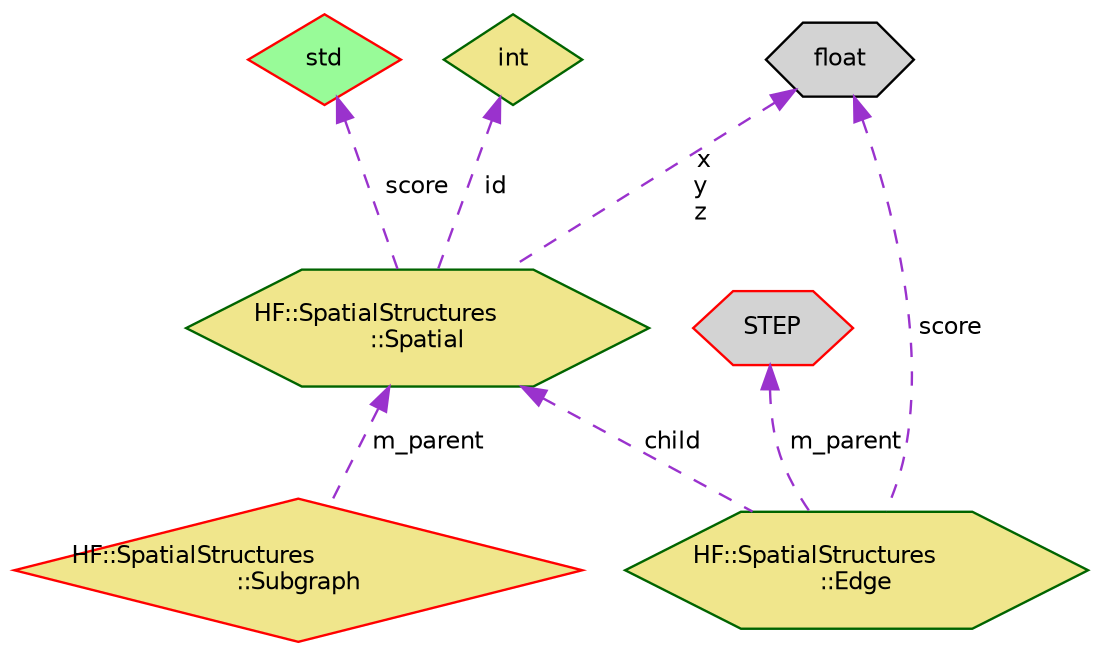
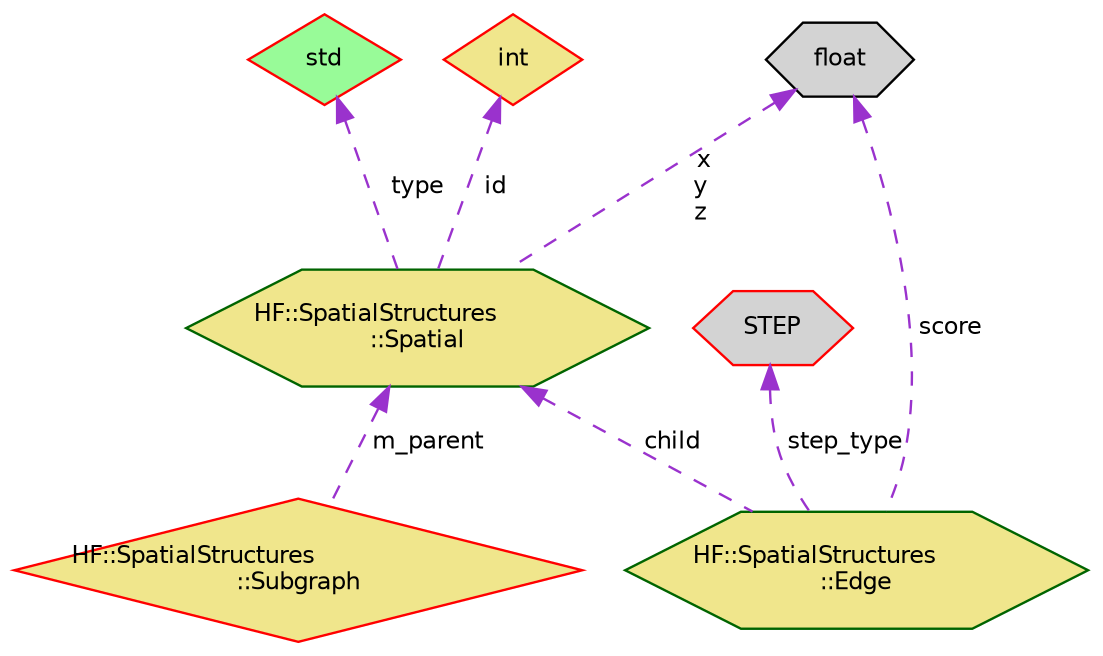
(513, 60) -> (513, 60)
(414, 187) -> (414, 187)
(842, 443) -> (842, 443)
